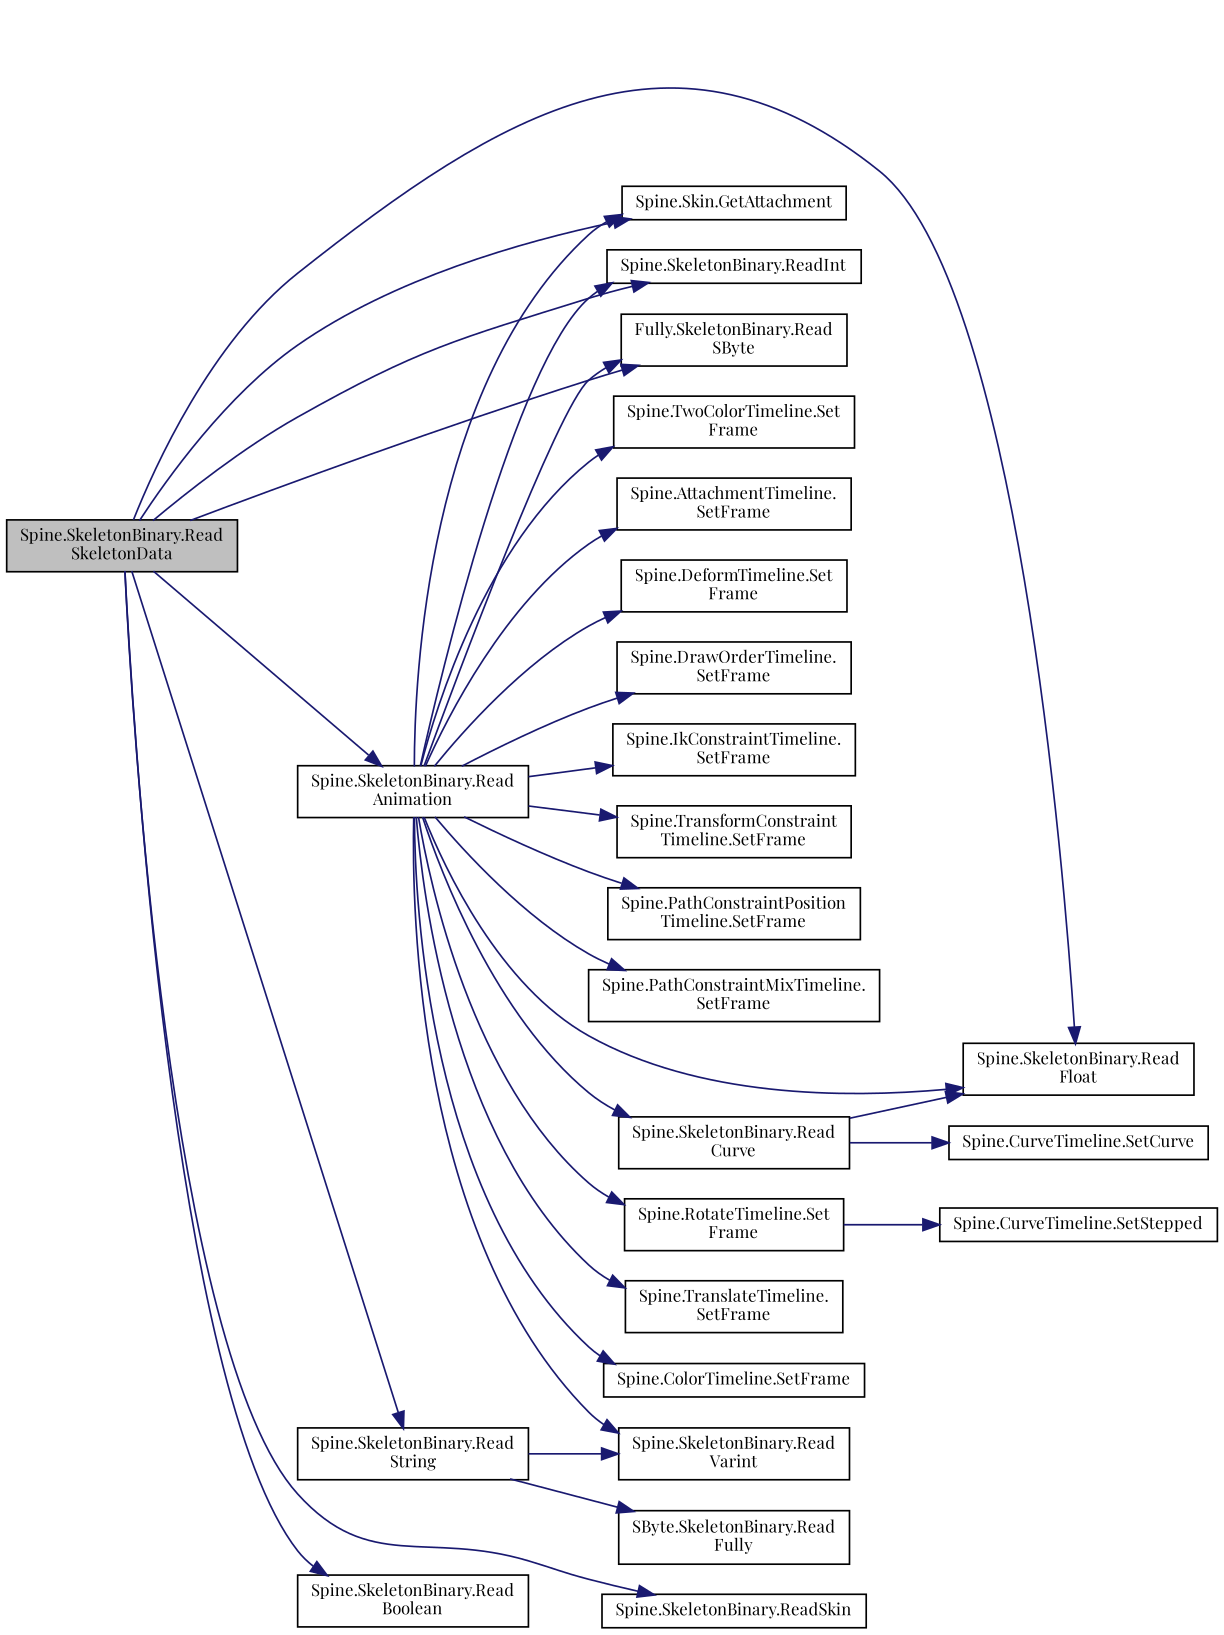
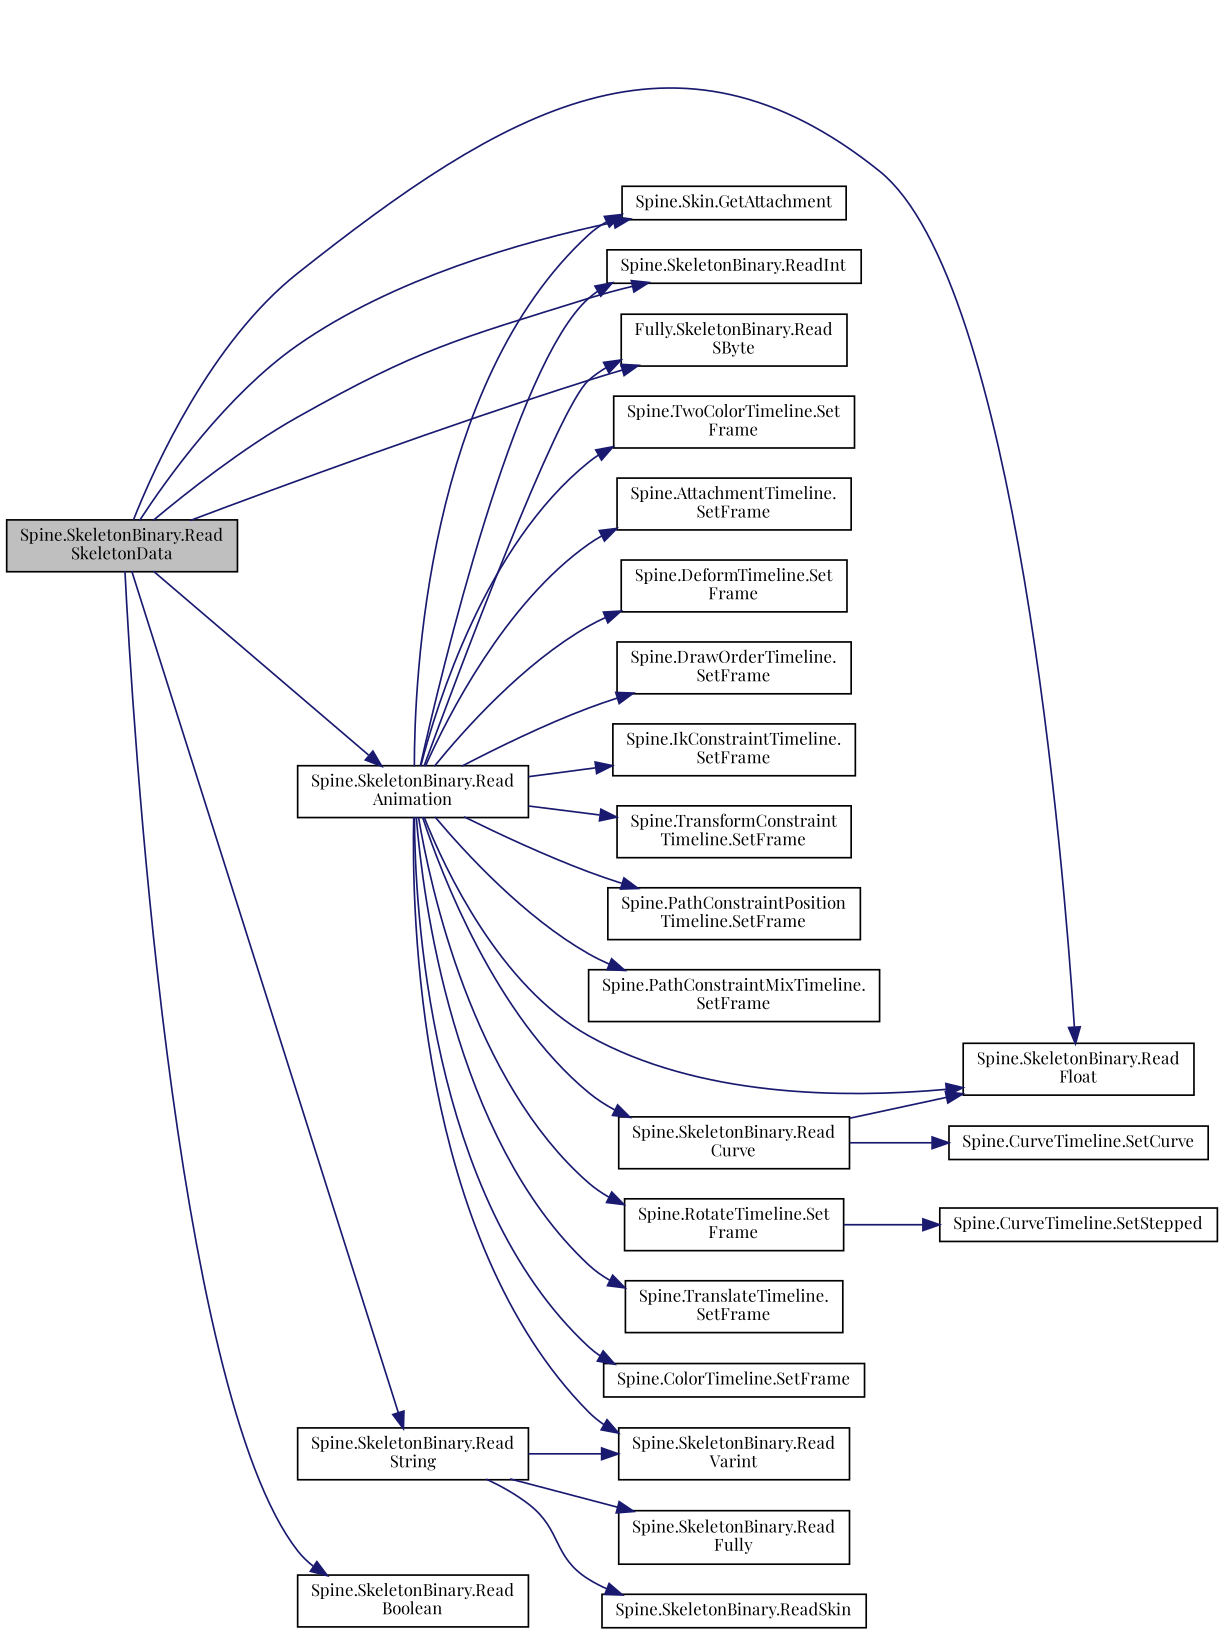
(230, 1347) -> (551, 1530)
(734, 1537) -> (734, 1537)
